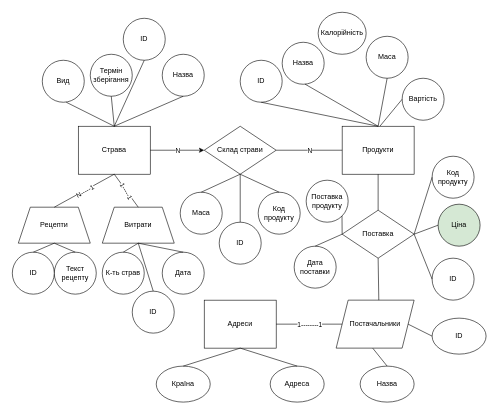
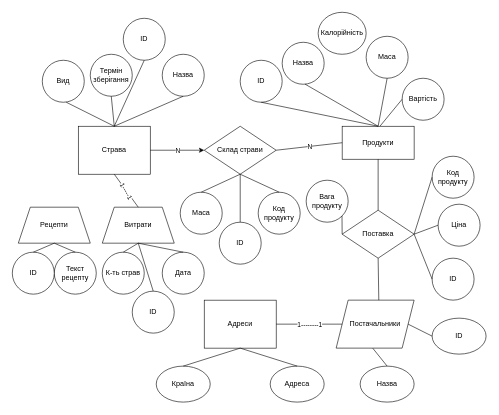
(378, 150) -> (378, 143)
(83, 192) -> none
(327, 201) -> (327, 201)
(459, 225) -> (459, 225)
(328, 241) -> none
(315, 267) -> none
